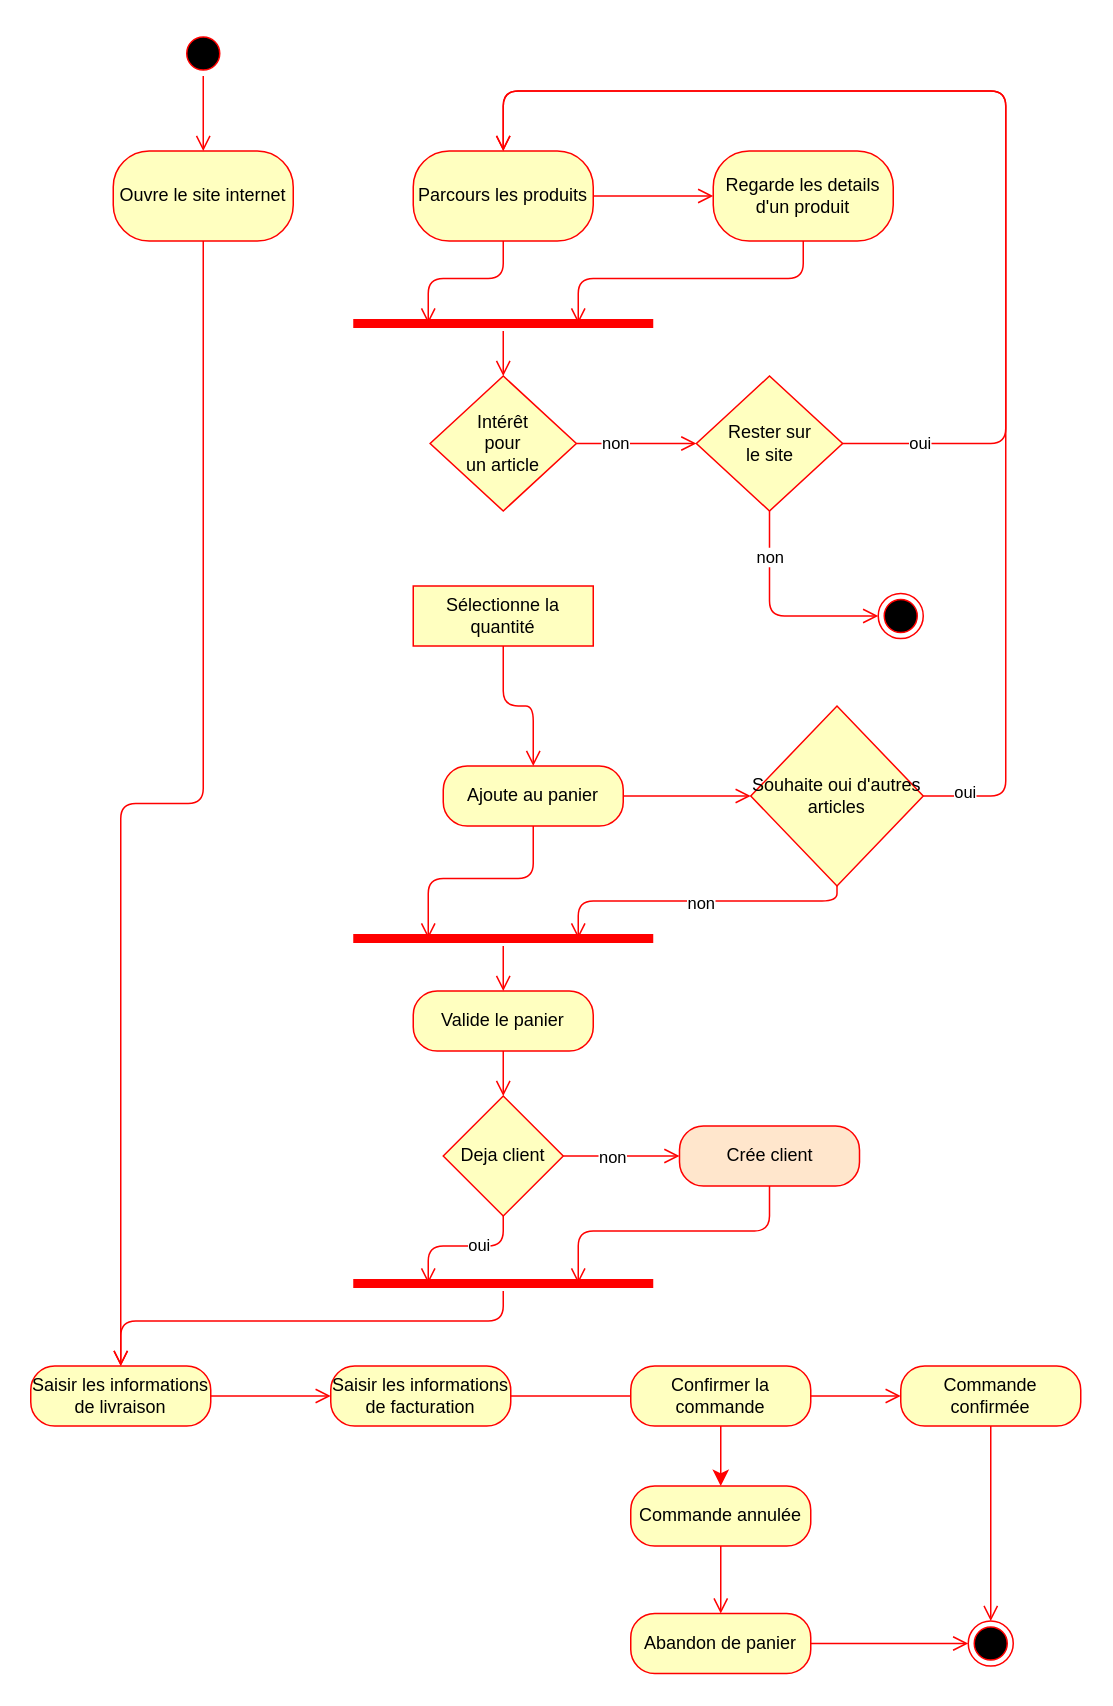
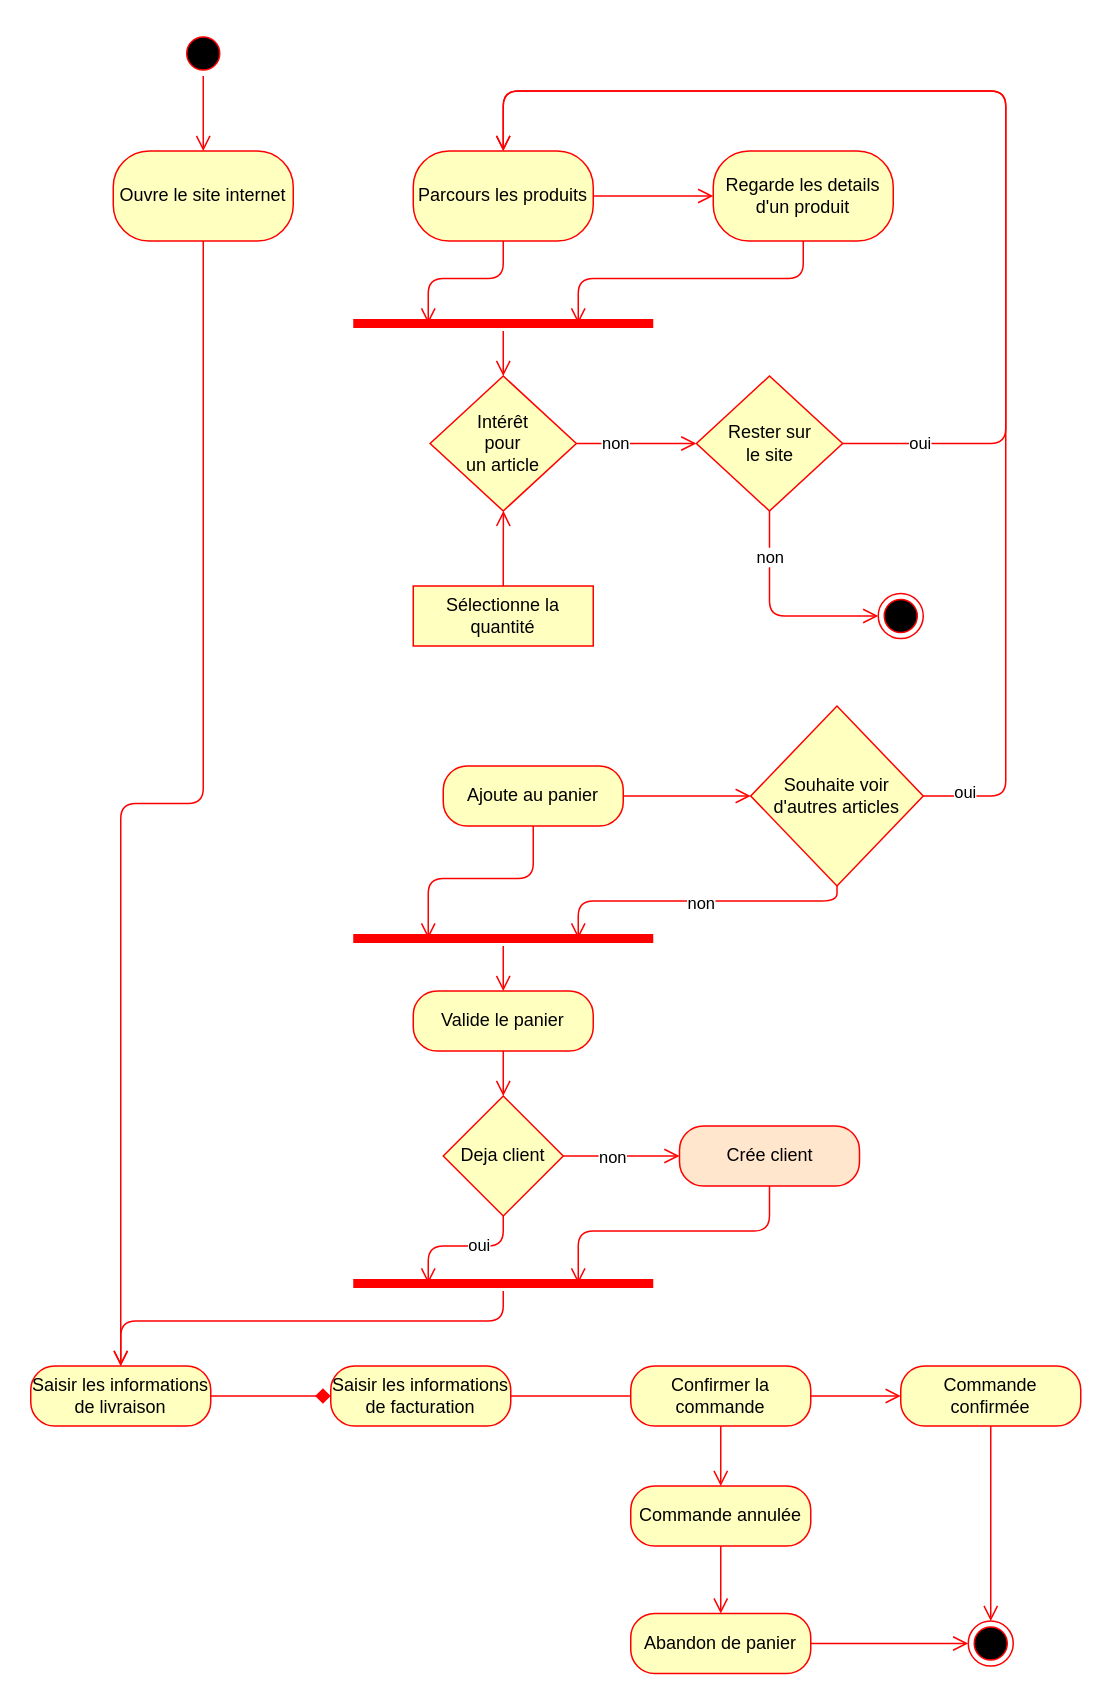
(515, 706) -> (503, 550)
(837, 796) -> (837, 796)
(321, 1396) -> (315, 1396)
(721, 1472) -> (721, 1475)
